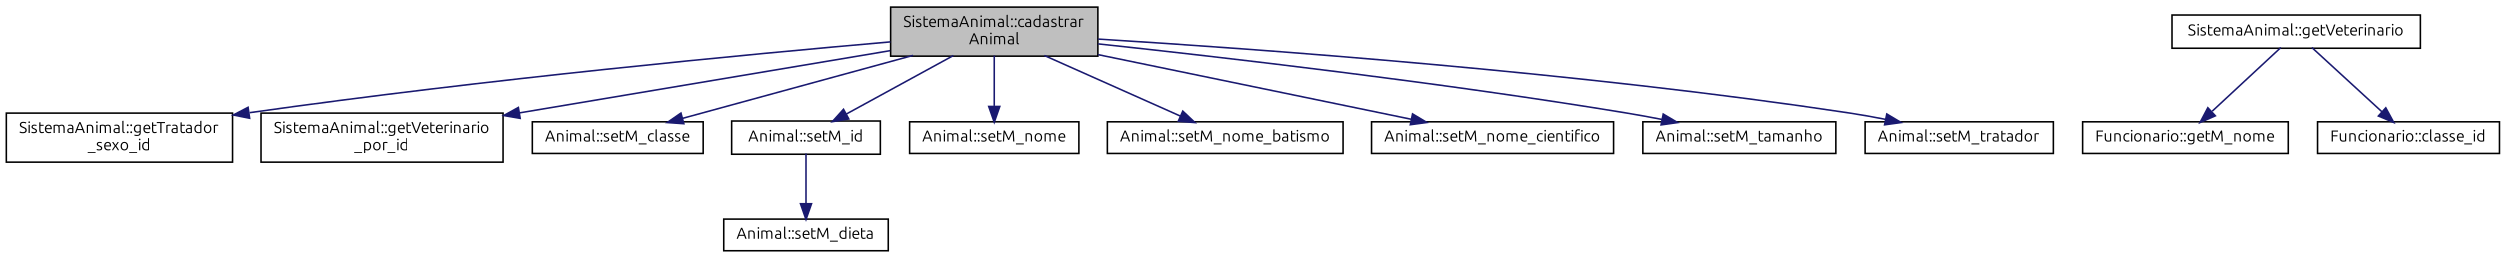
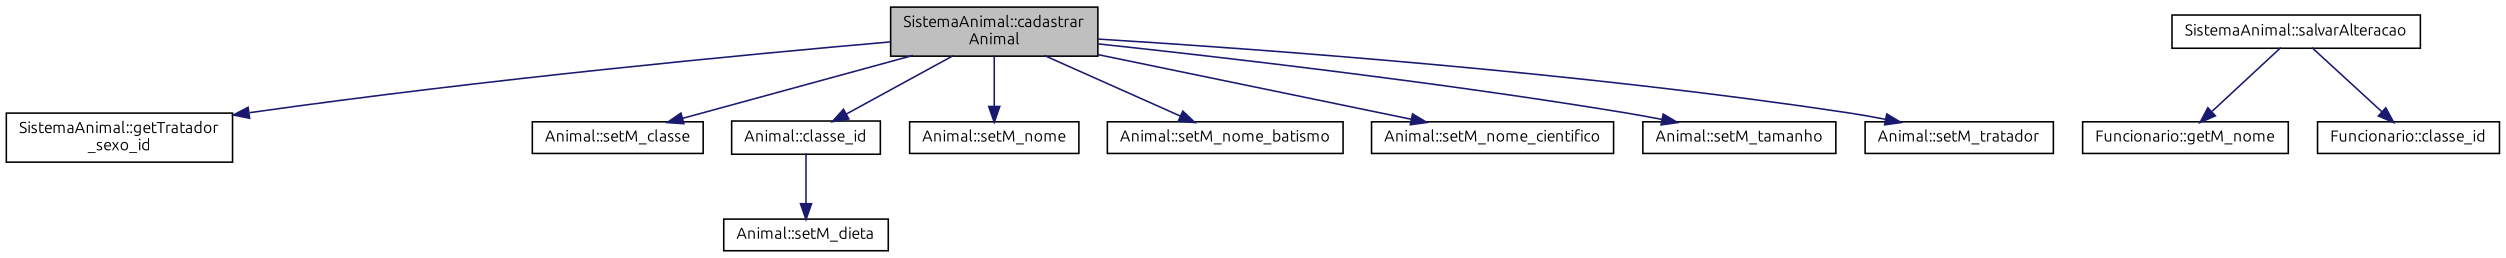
(2296, 32) -> (2296, 32)
(382, 138) -> none
(806, 138) -> (806, 138)
